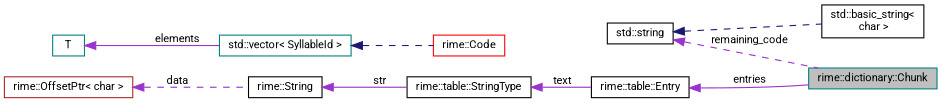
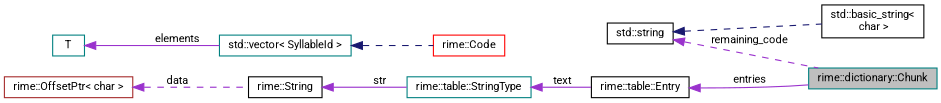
(469, 87) -> (469, 87)
